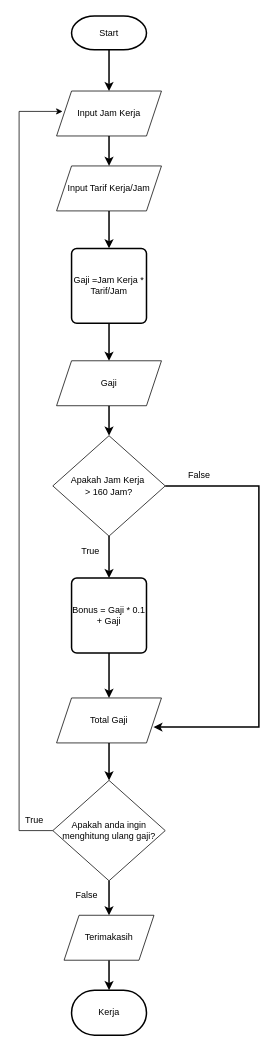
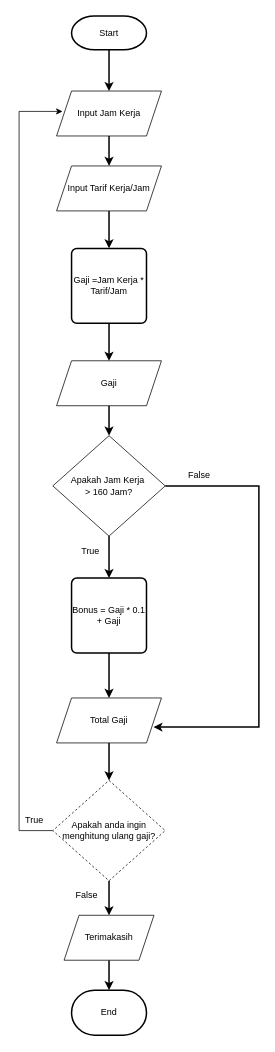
(109, 831) -> (109, 831)
(109, 1013) -> (109, 1013)
